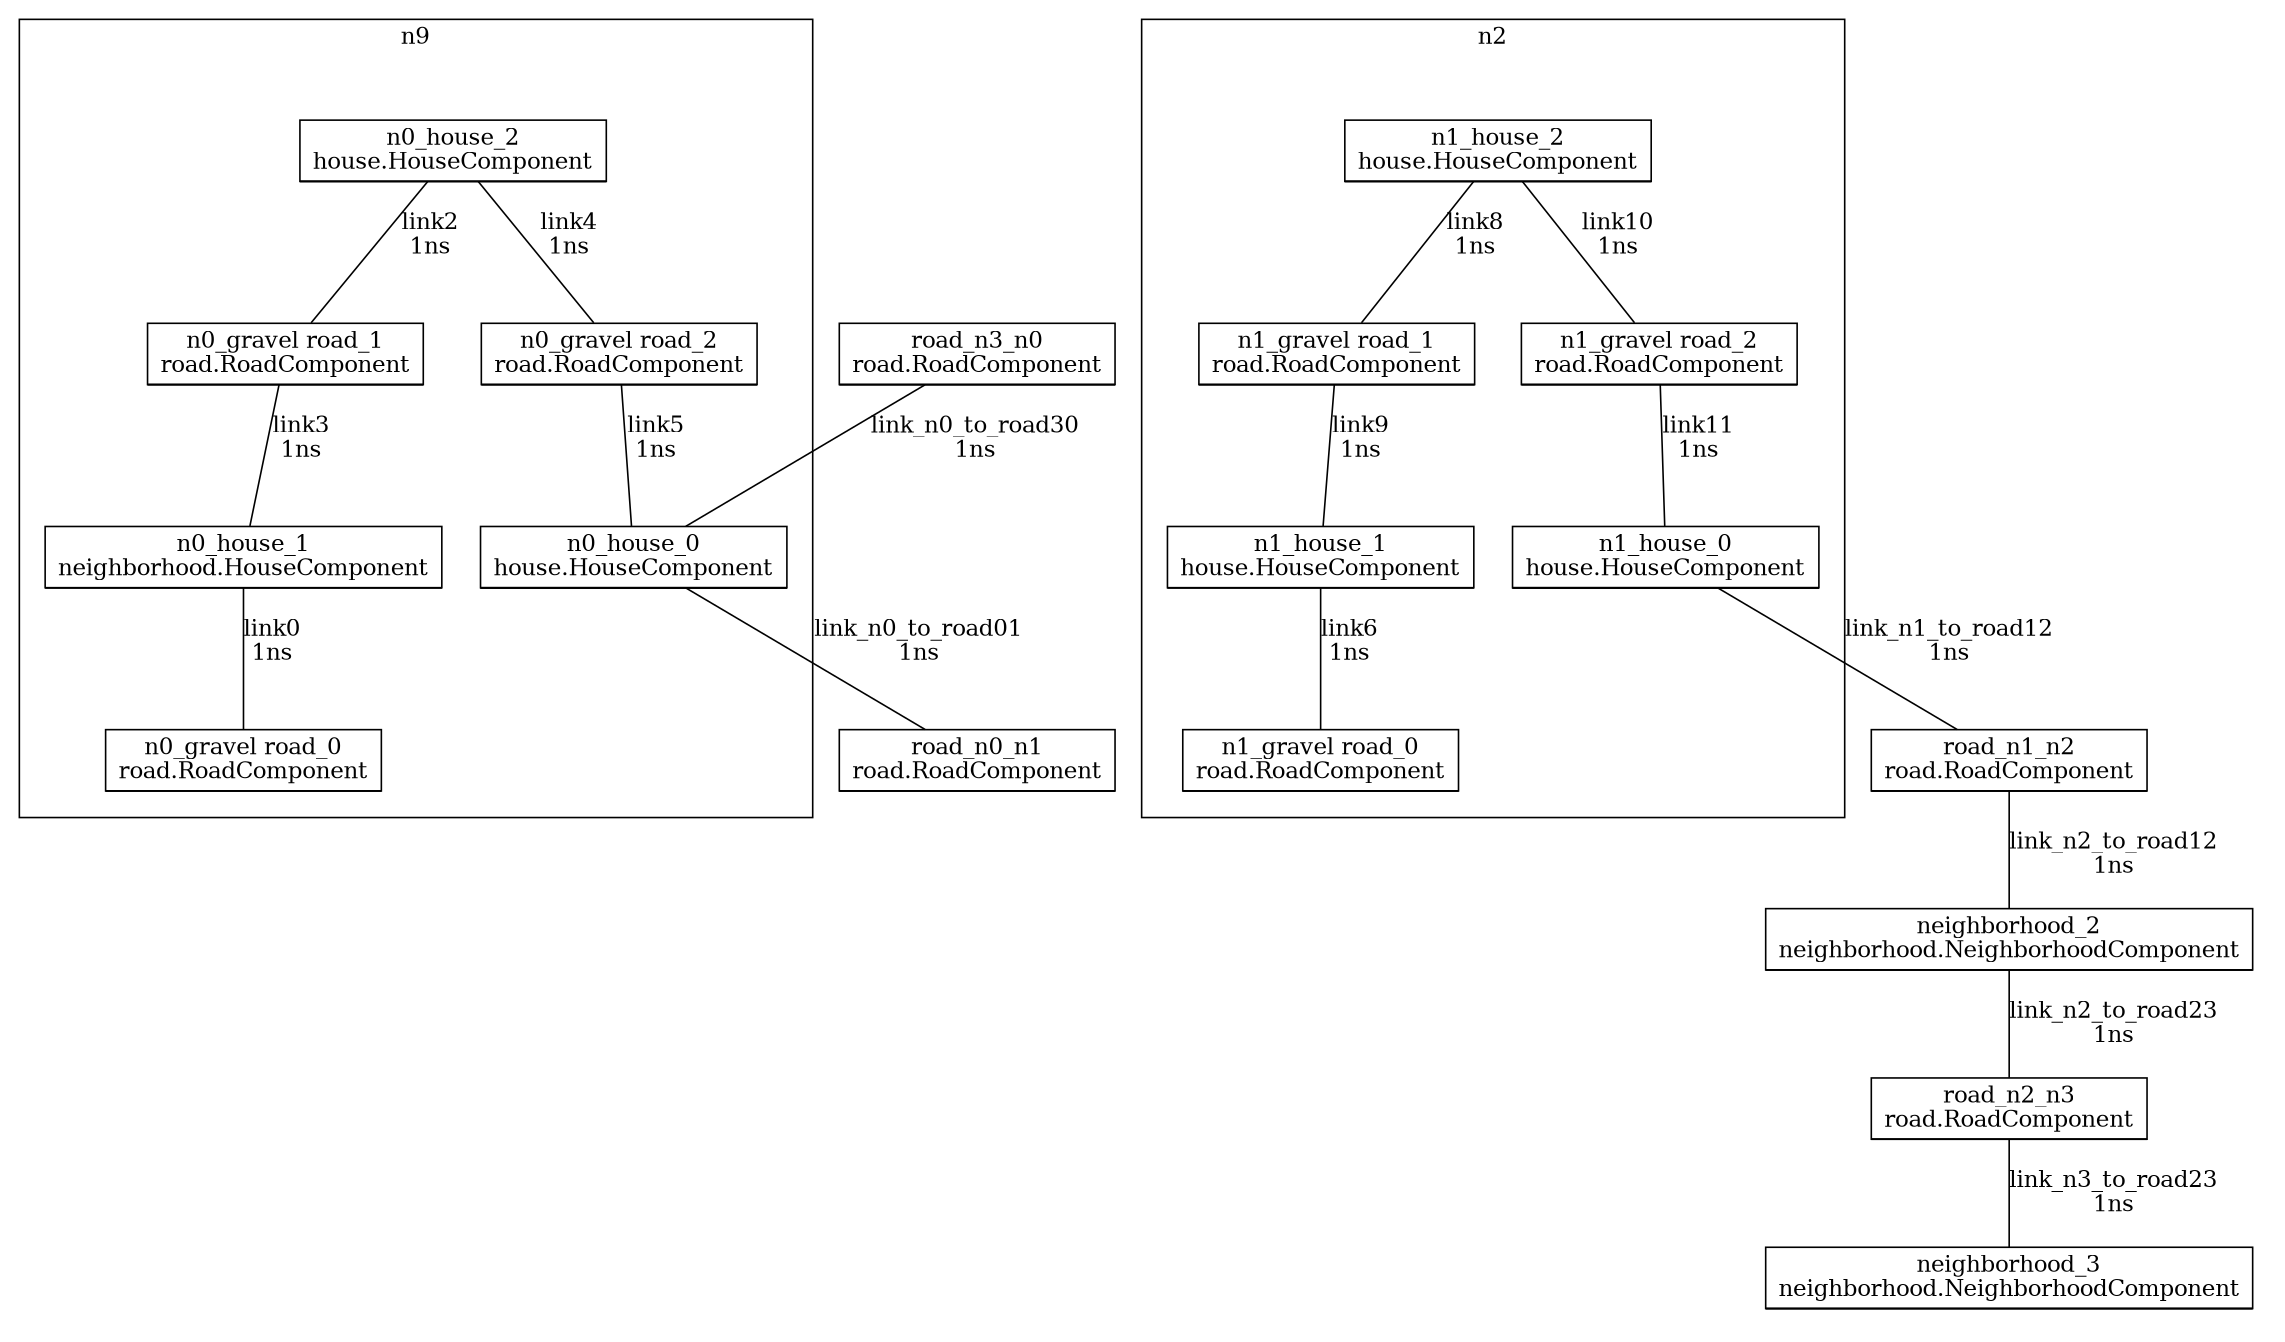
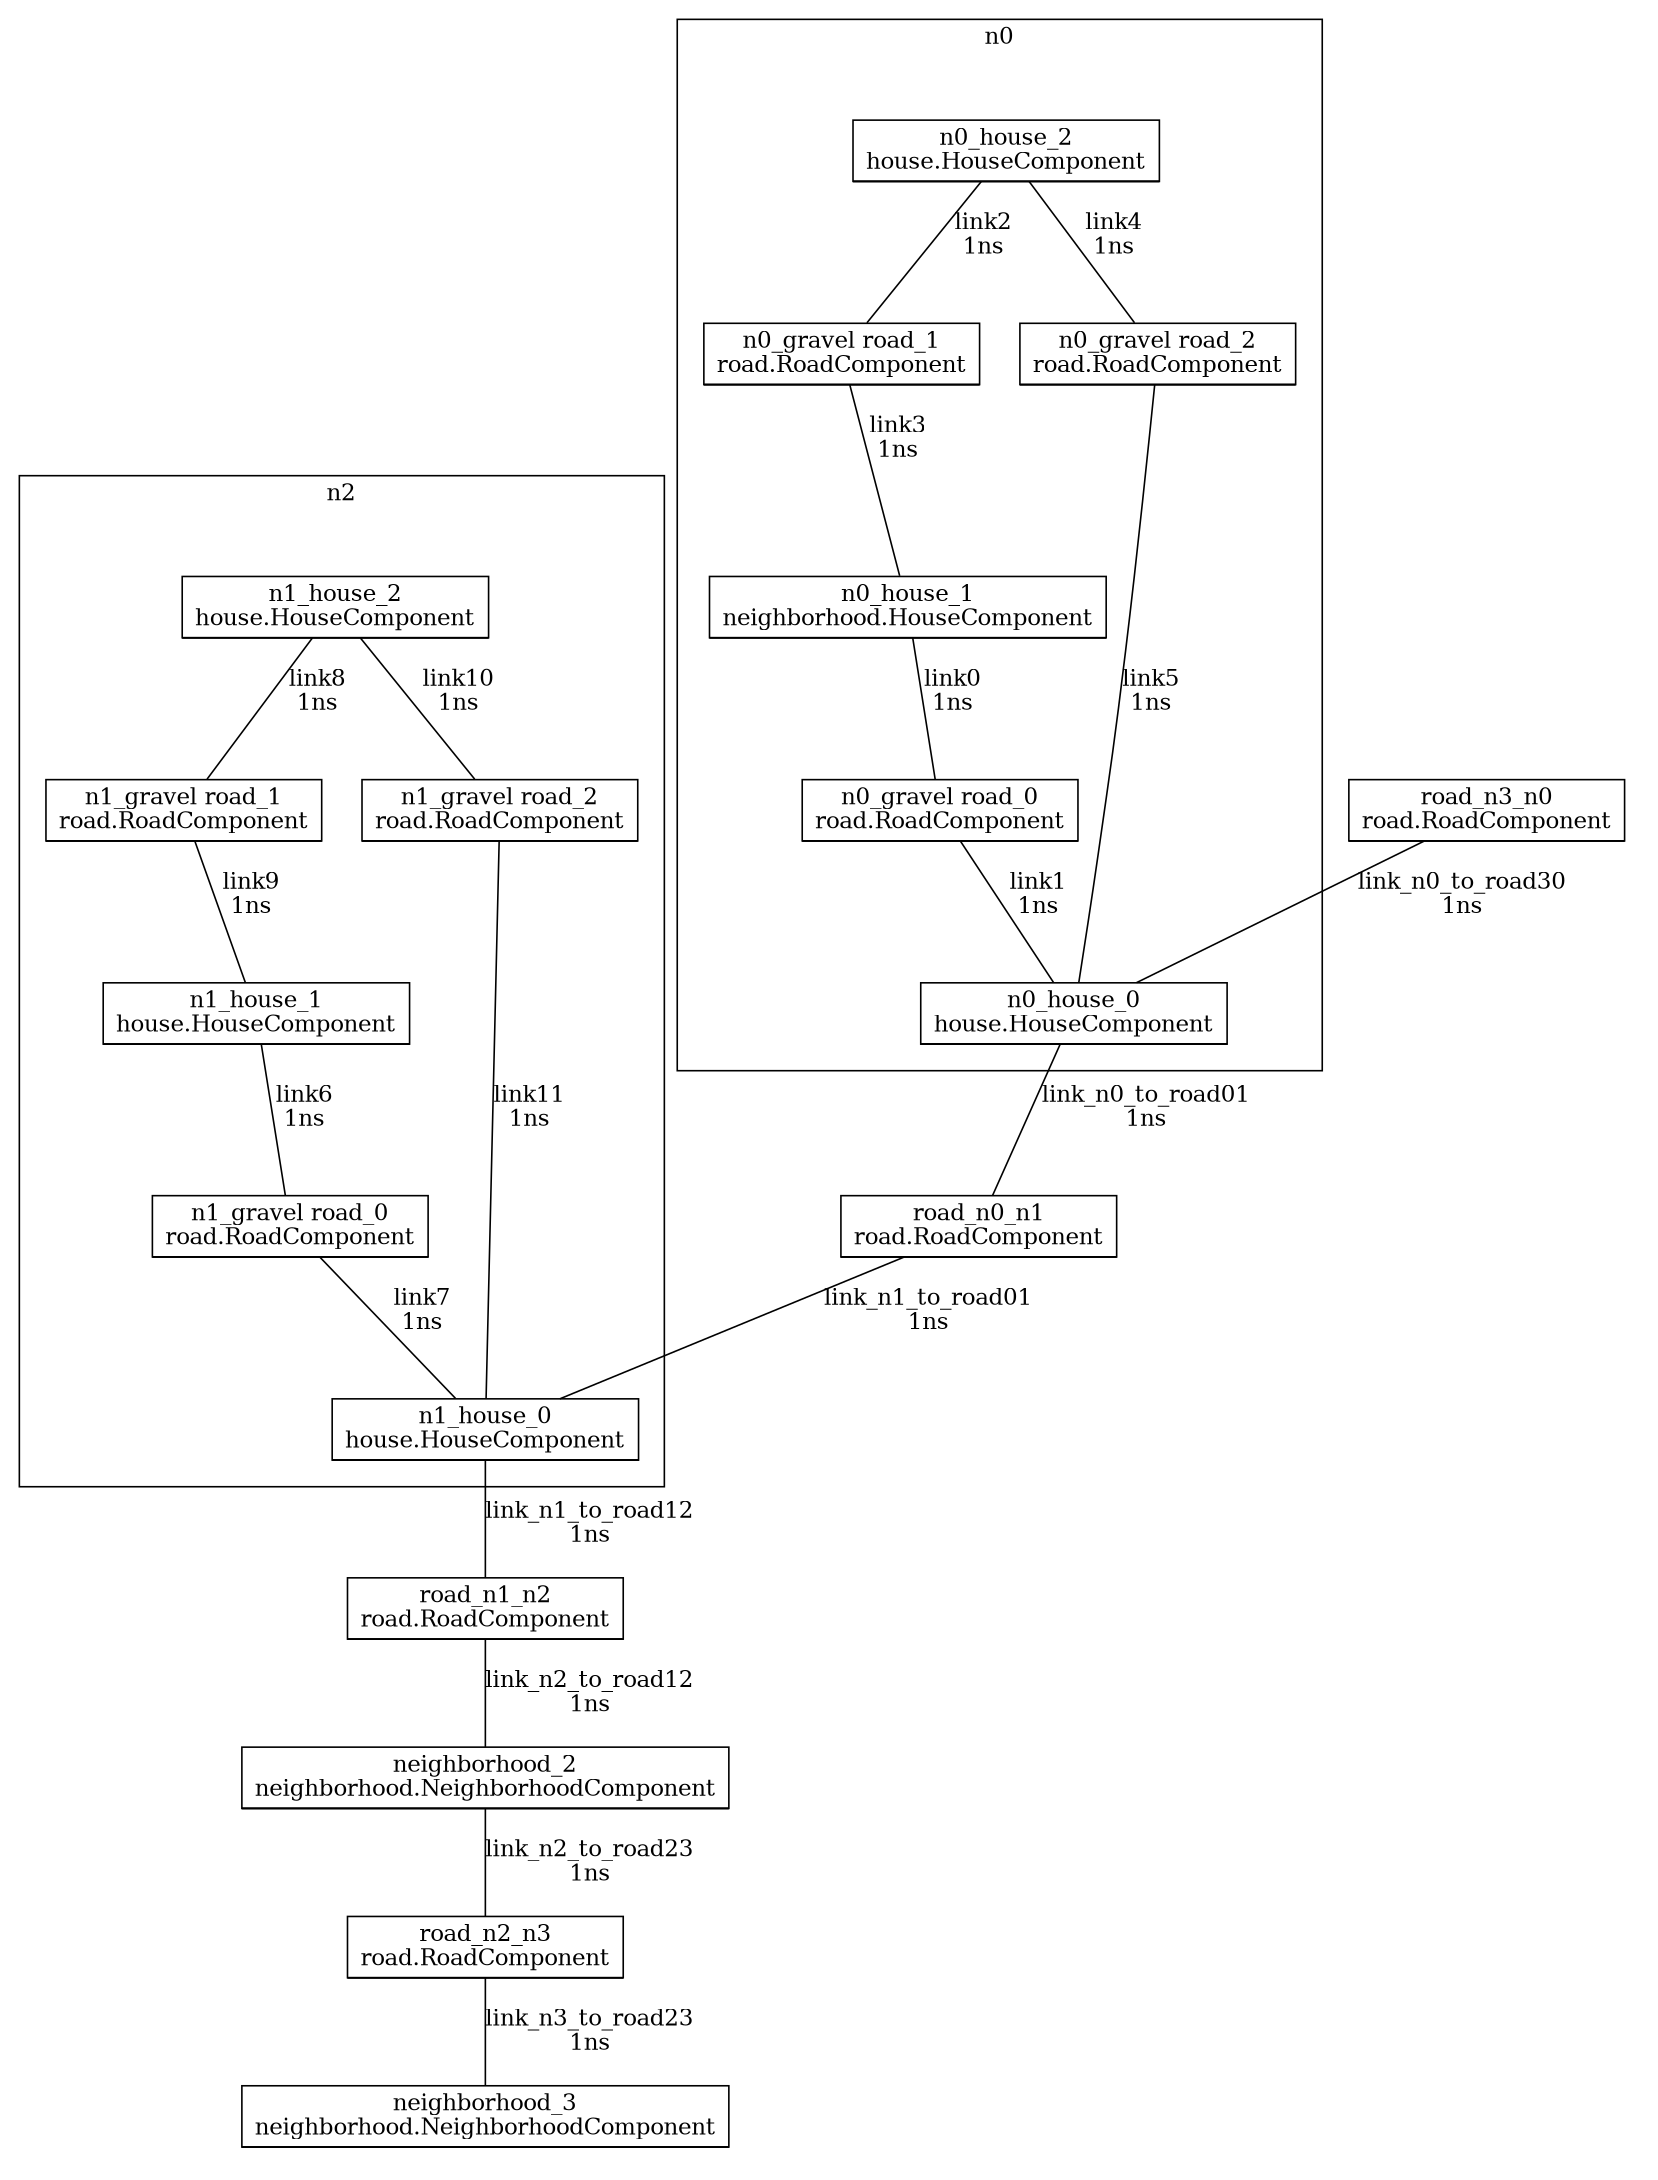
(416, 38) -> (1000, 38)
none -> (1007, 912)
none -> (388, 1328)
none -> (732, 1328)
